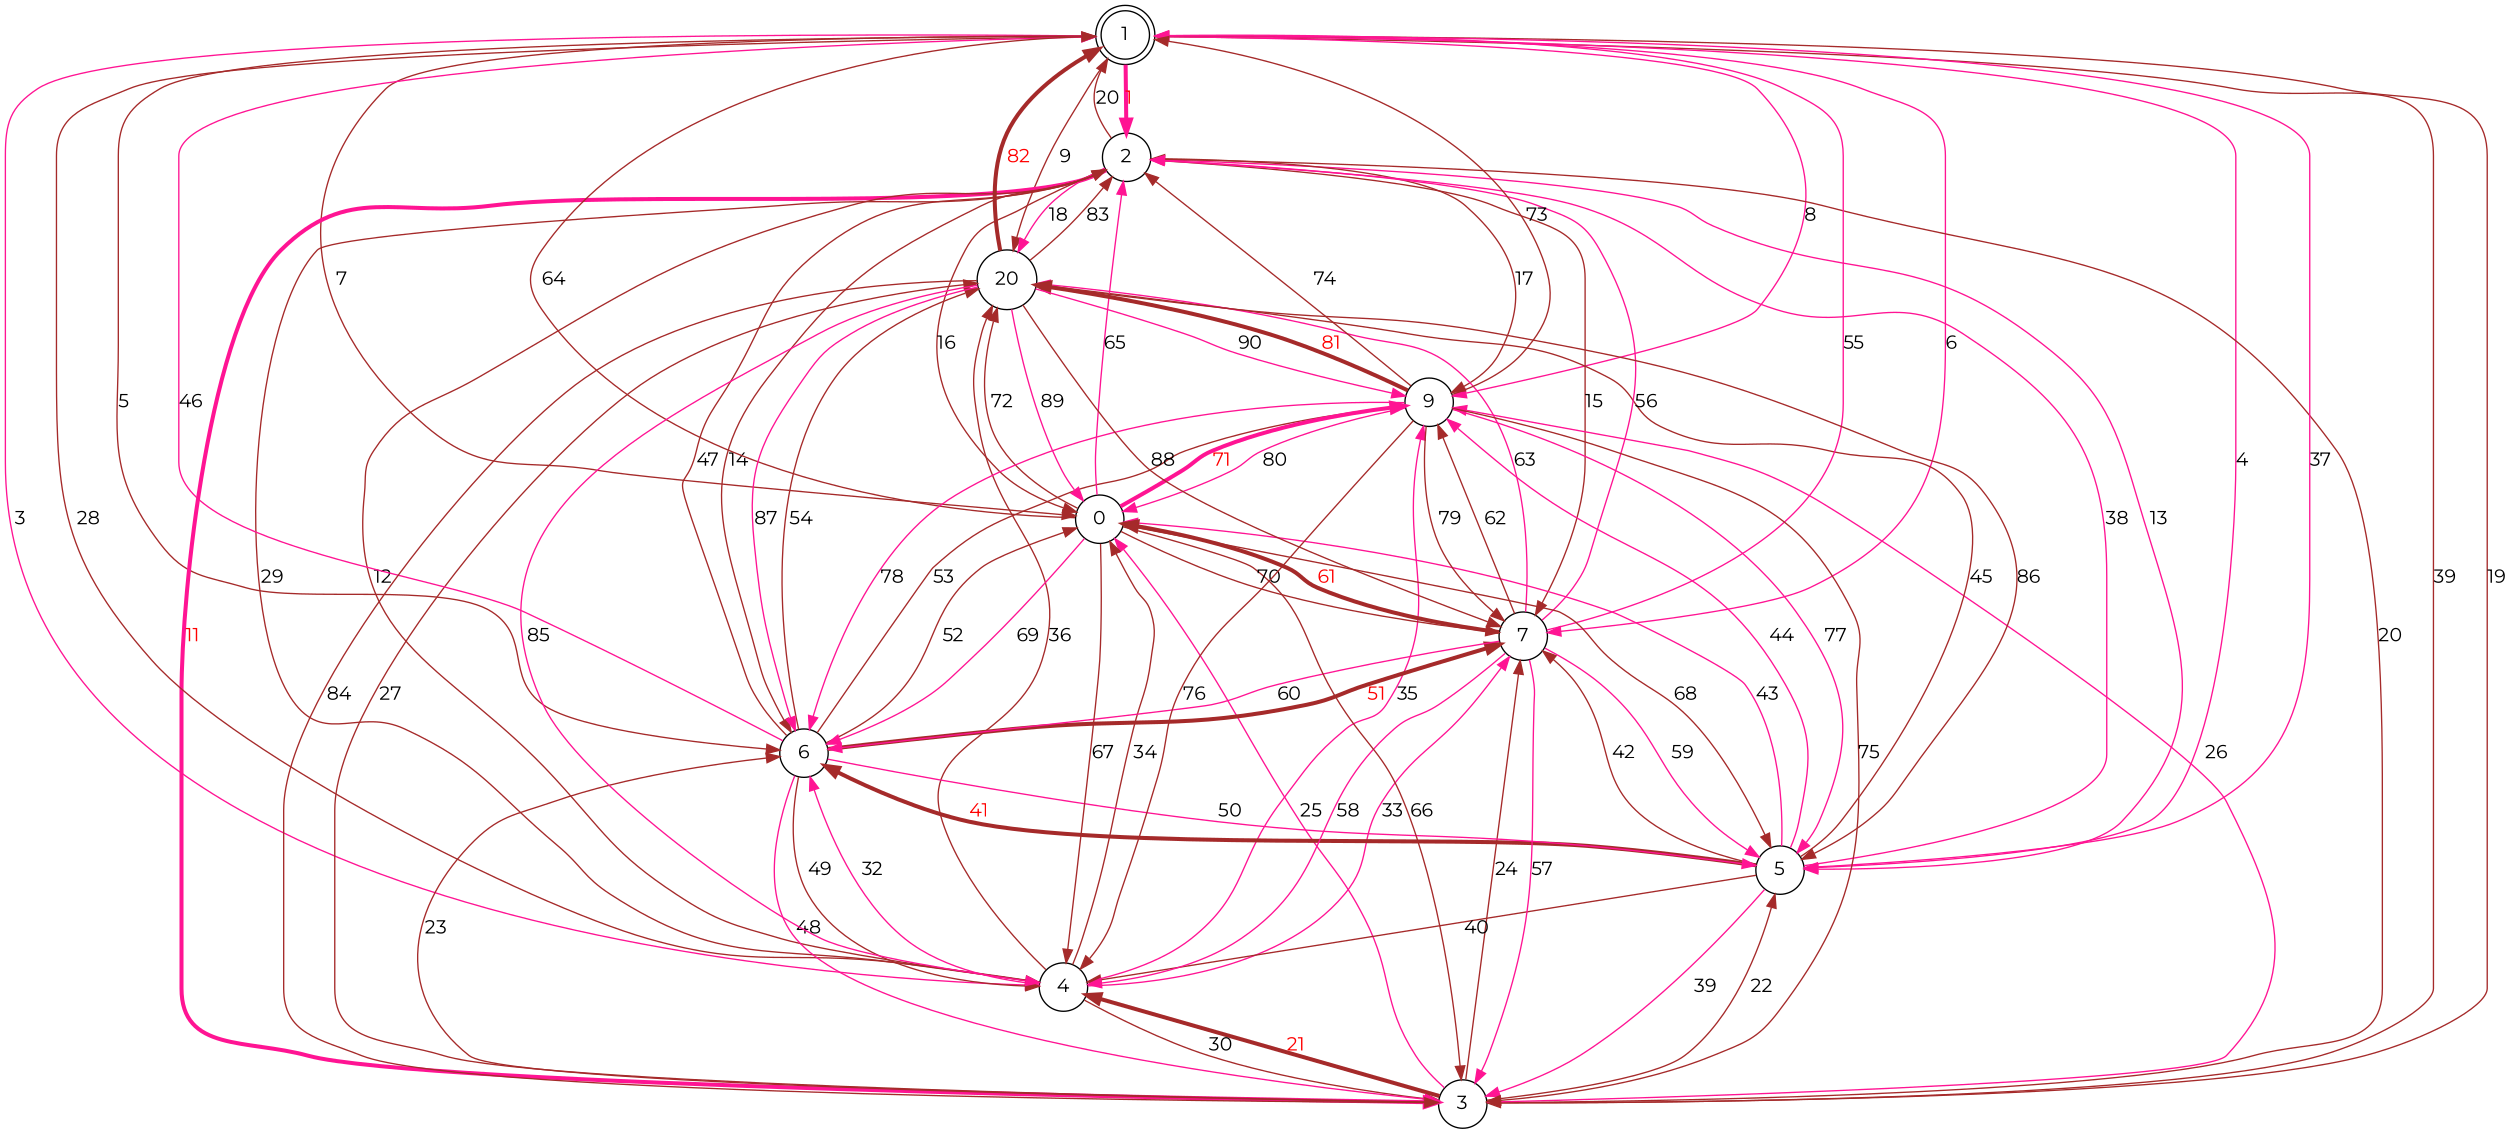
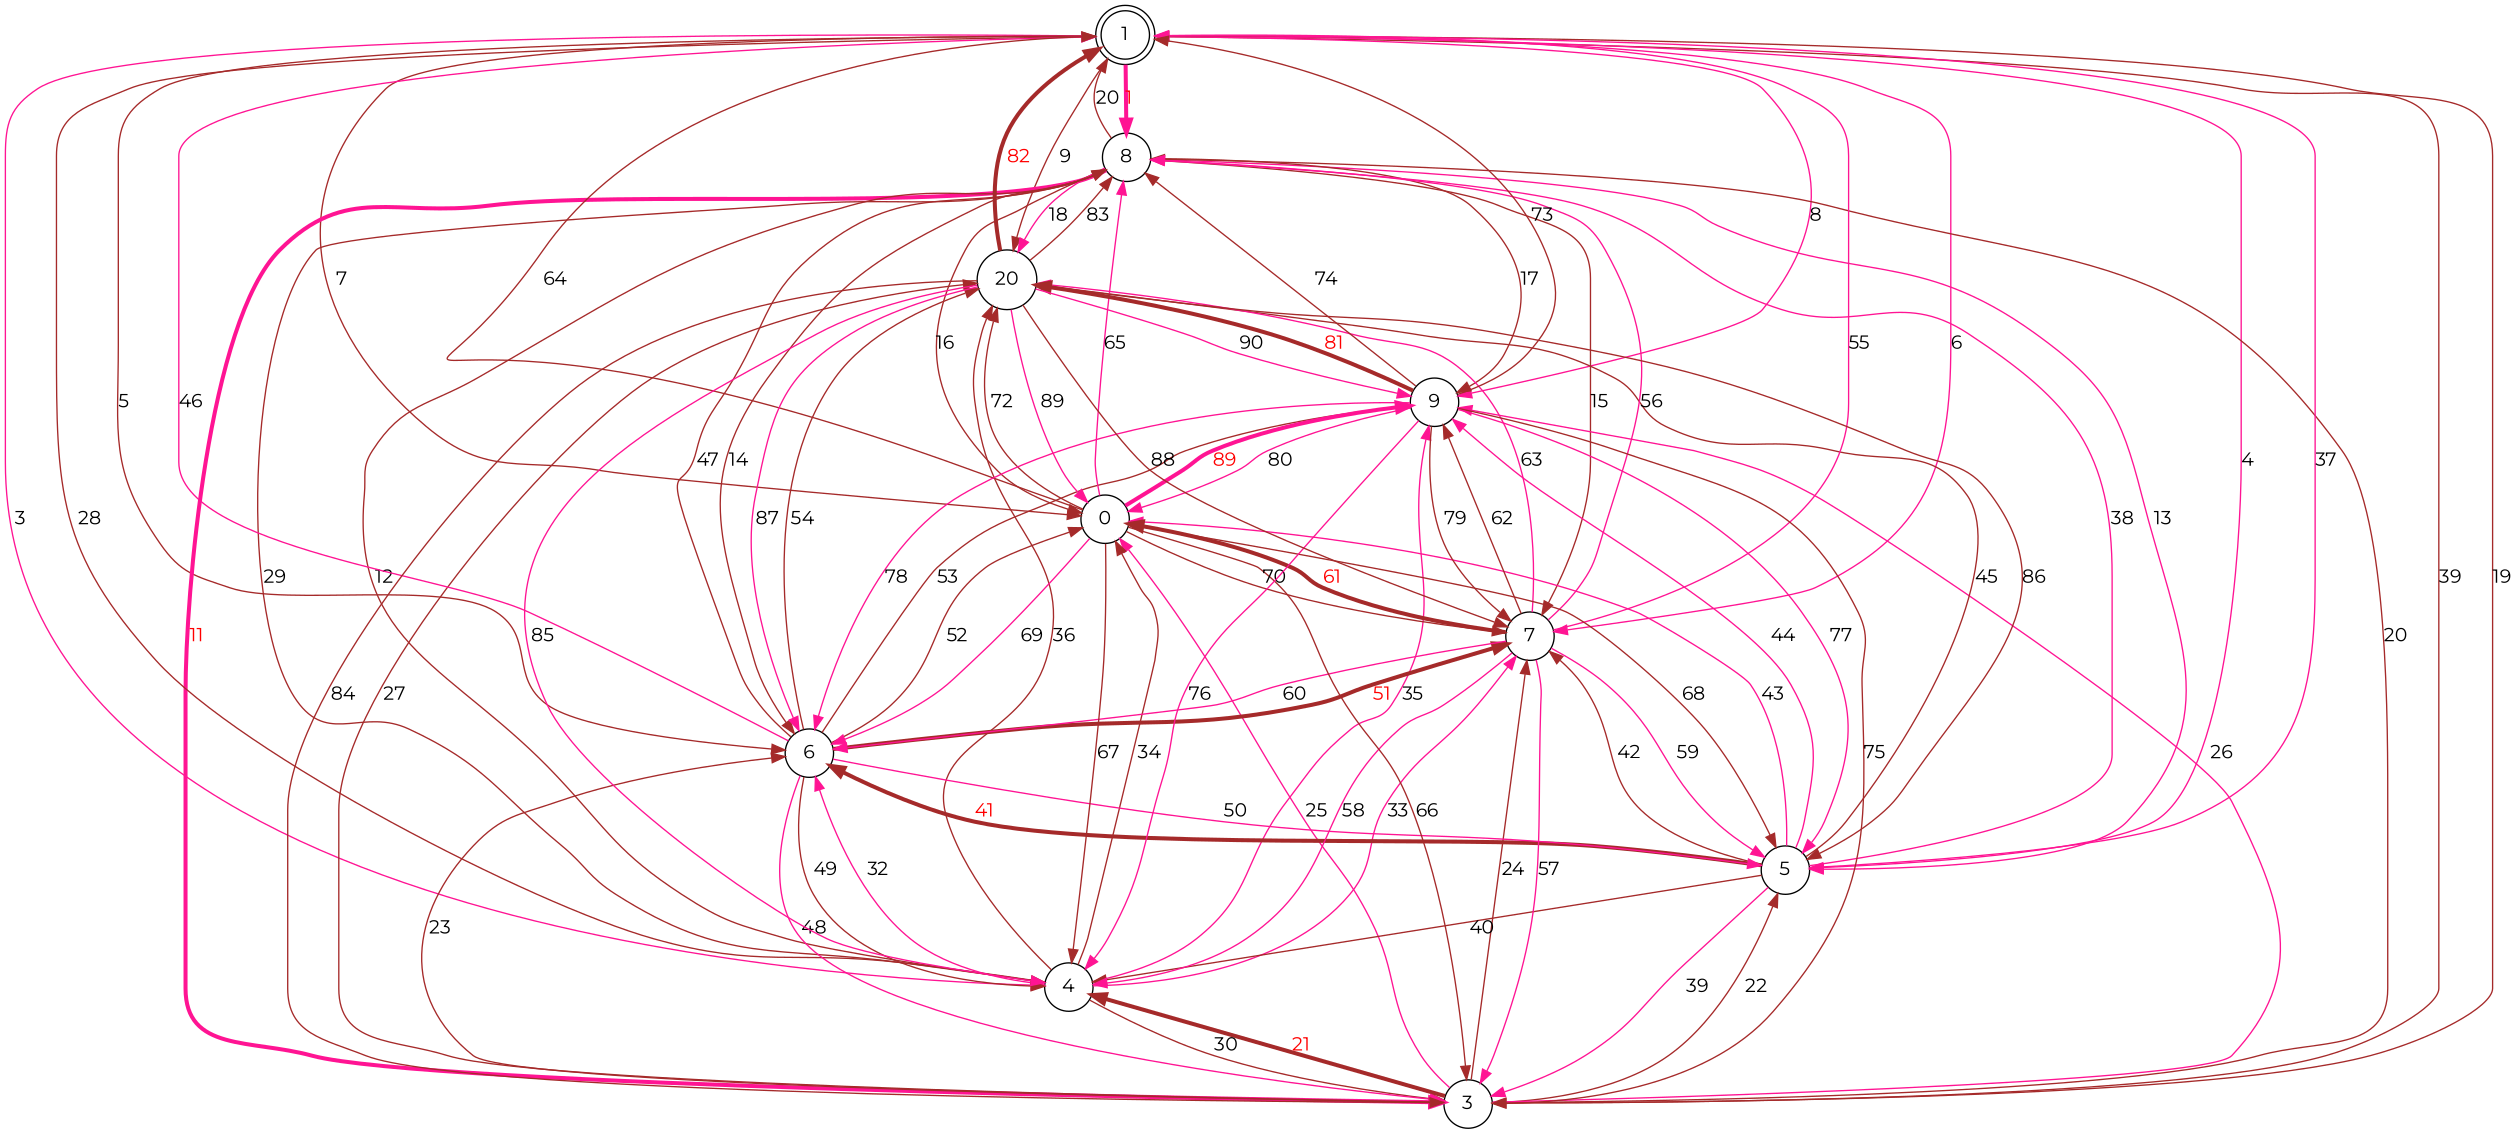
(1127, 157) -> (1127, 157)
(1222, 461) -> (1225, 461)
(1207, 646) -> (1213, 646)
